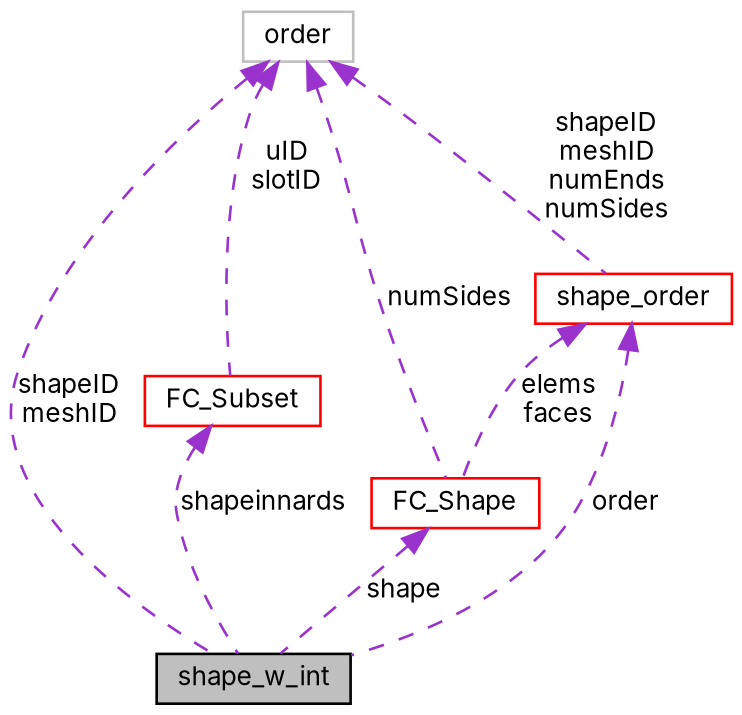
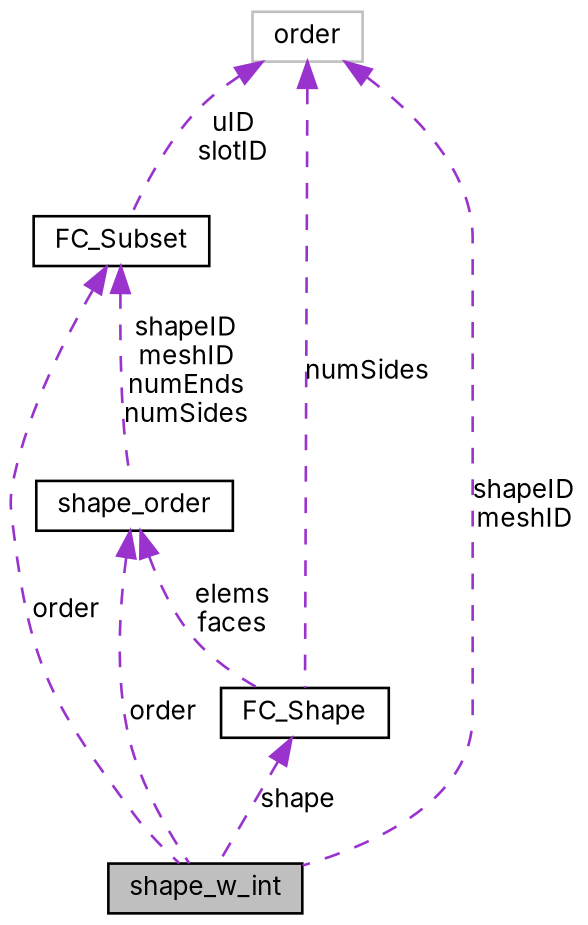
(481, 174) -> (122, 387)
(634, 299) -> (135, 506)
(233, 401) -> (121, 241)
(264, 503) -> (66, 611)
(455, 503) -> (305, 713)
